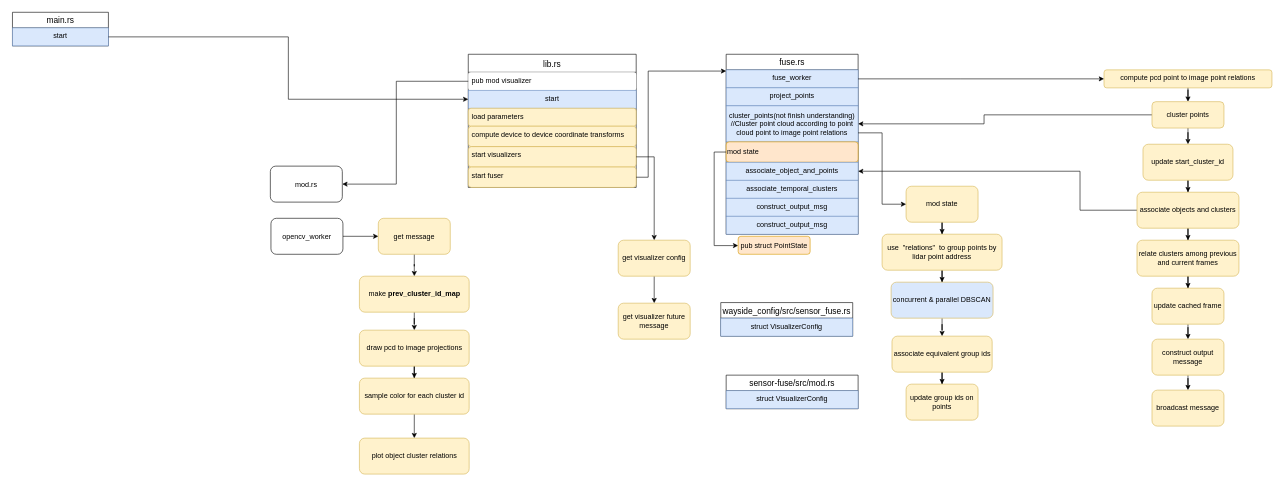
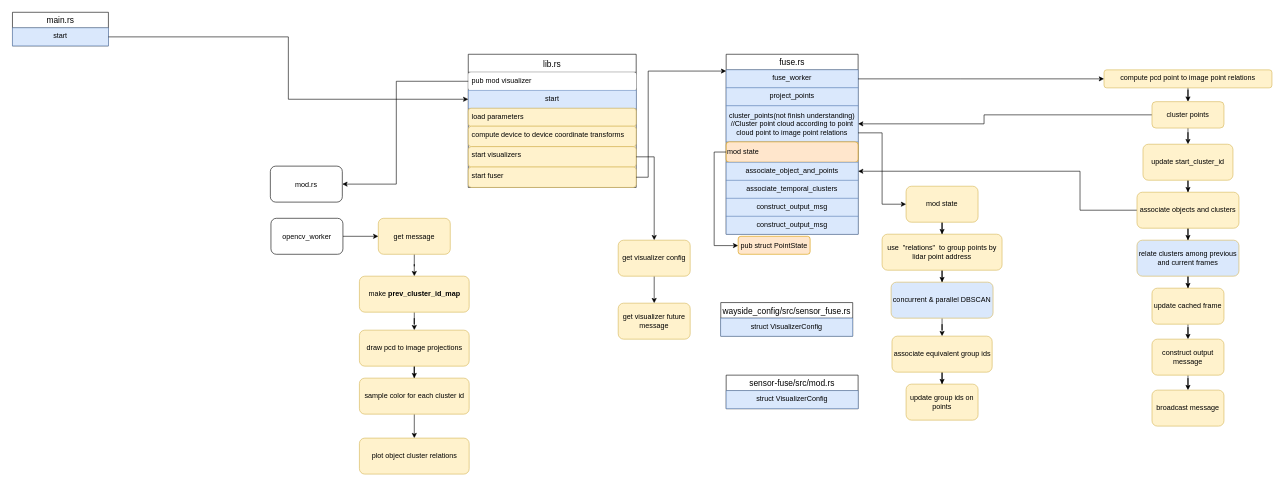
(1188, 258) -> (1188, 258)
